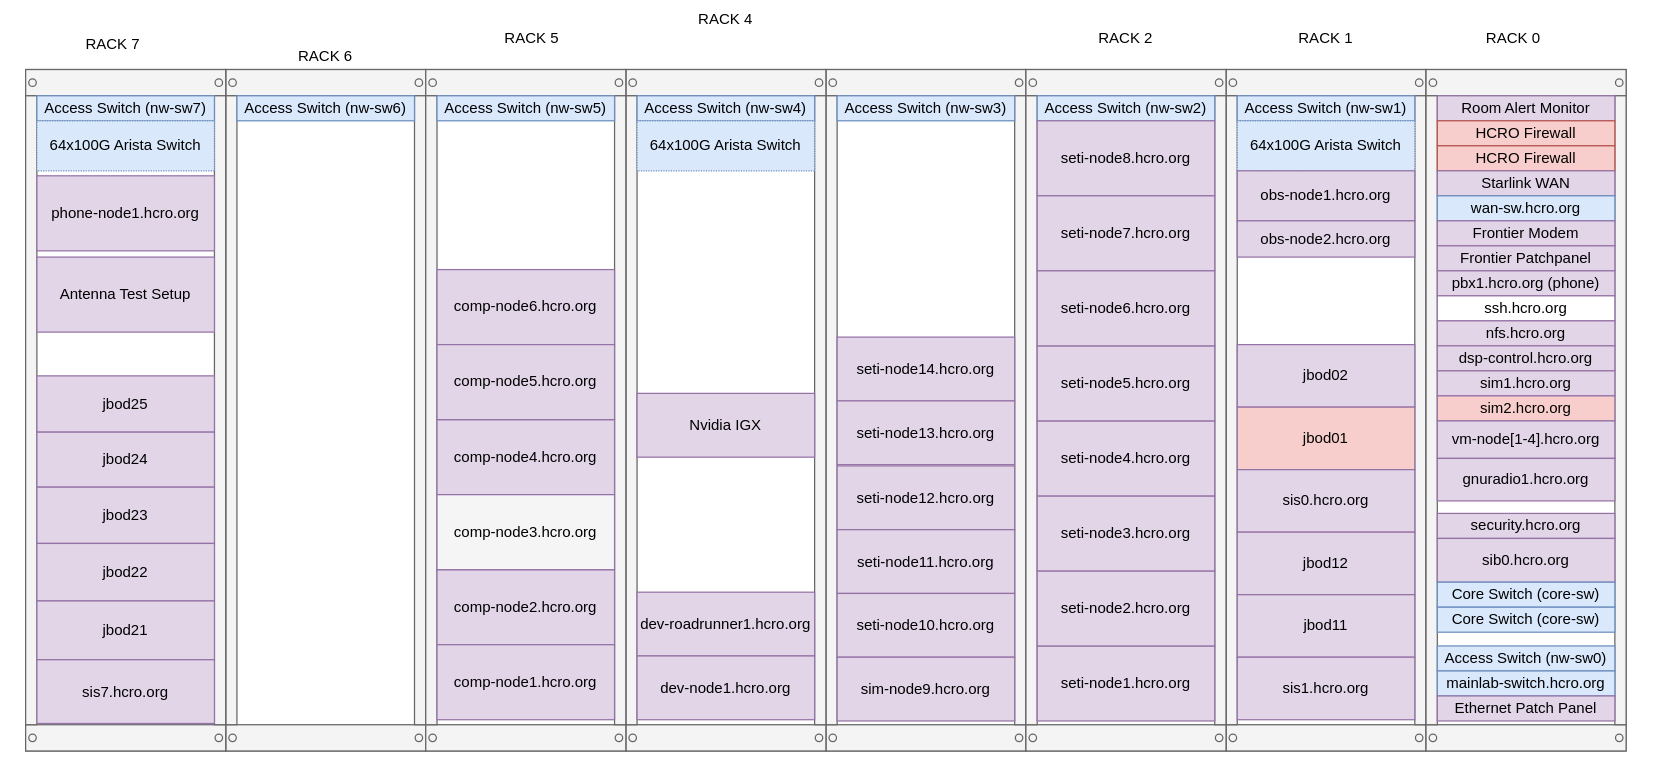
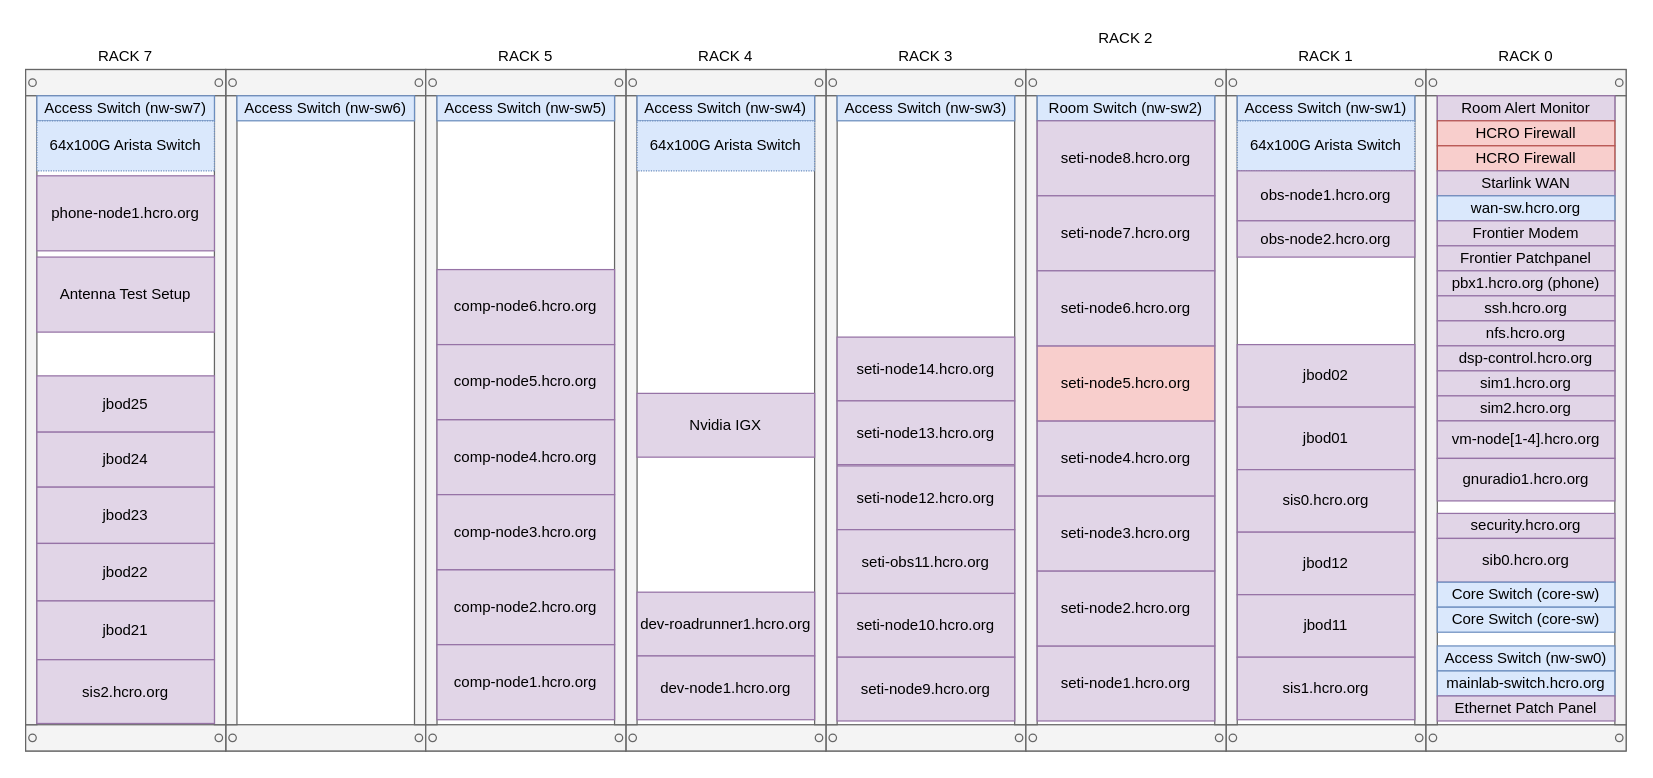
(726, 19) -> (726, 57)
(532, 38) -> (526, 57)
(1326, 38) -> (1326, 57)
(1513, 38) -> (1526, 57)
(113, 44) -> (126, 57)
(326, 57) -> none
none -> (926, 57)
(1126, 108) -> (1126, 108)
(1526, 308) -> (1526, 308)
(1126, 383) -> (1126, 383)
(1526, 408) -> (1526, 408)
(1326, 438) -> (1326, 438)
(526, 532) -> (526, 532)
(926, 562) -> (926, 562)
(926, 689) -> (926, 689)
(126, 692) -> (126, 692)
